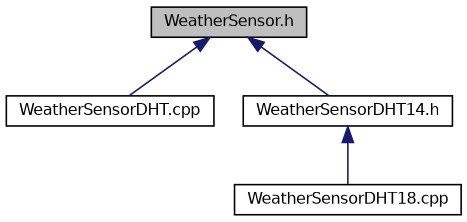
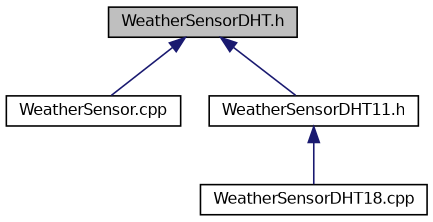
(229, 22) -> (203, 22)
(110, 111) -> (93, 111)
(348, 111) -> (314, 111)
